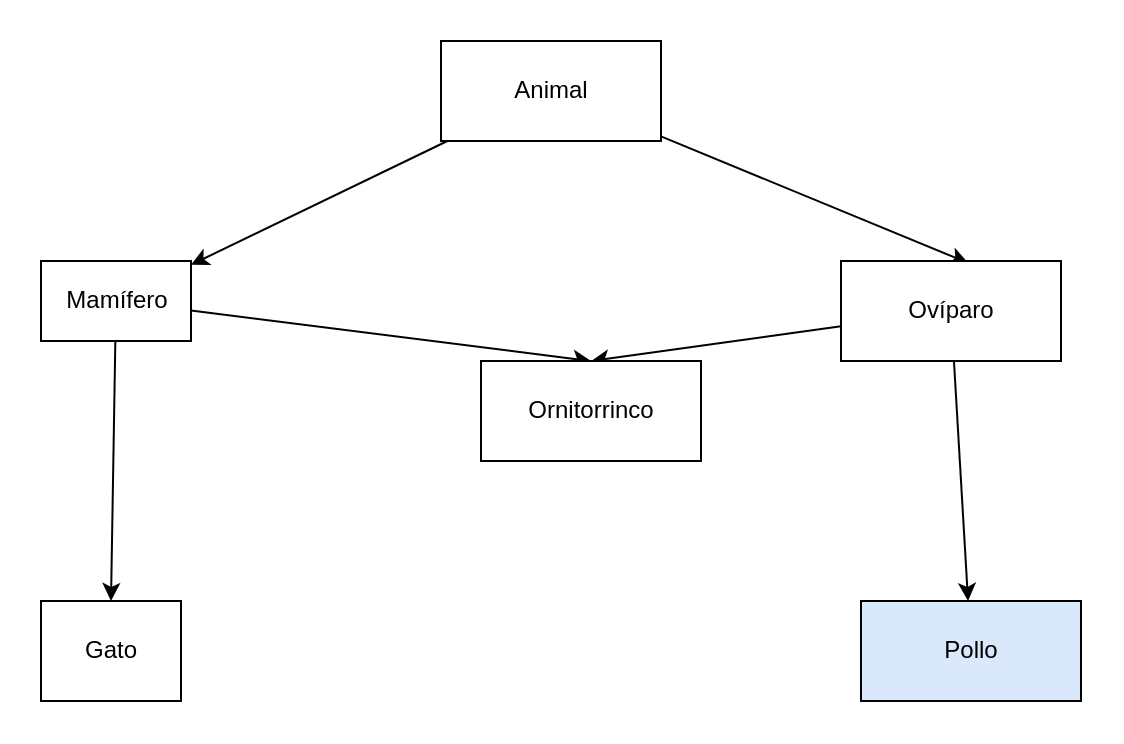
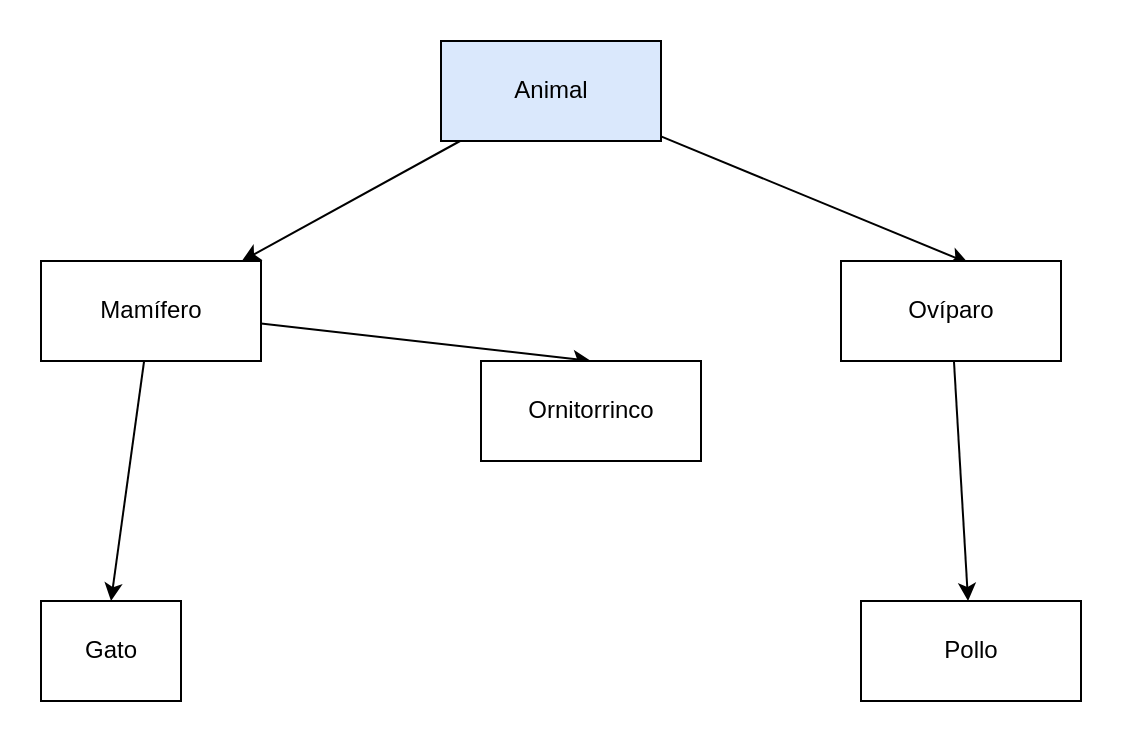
(551, 91) -> (551, 91)
(116, 301) -> (151, 311)
(723, 343) -> none
(971, 651) -> (971, 651)
